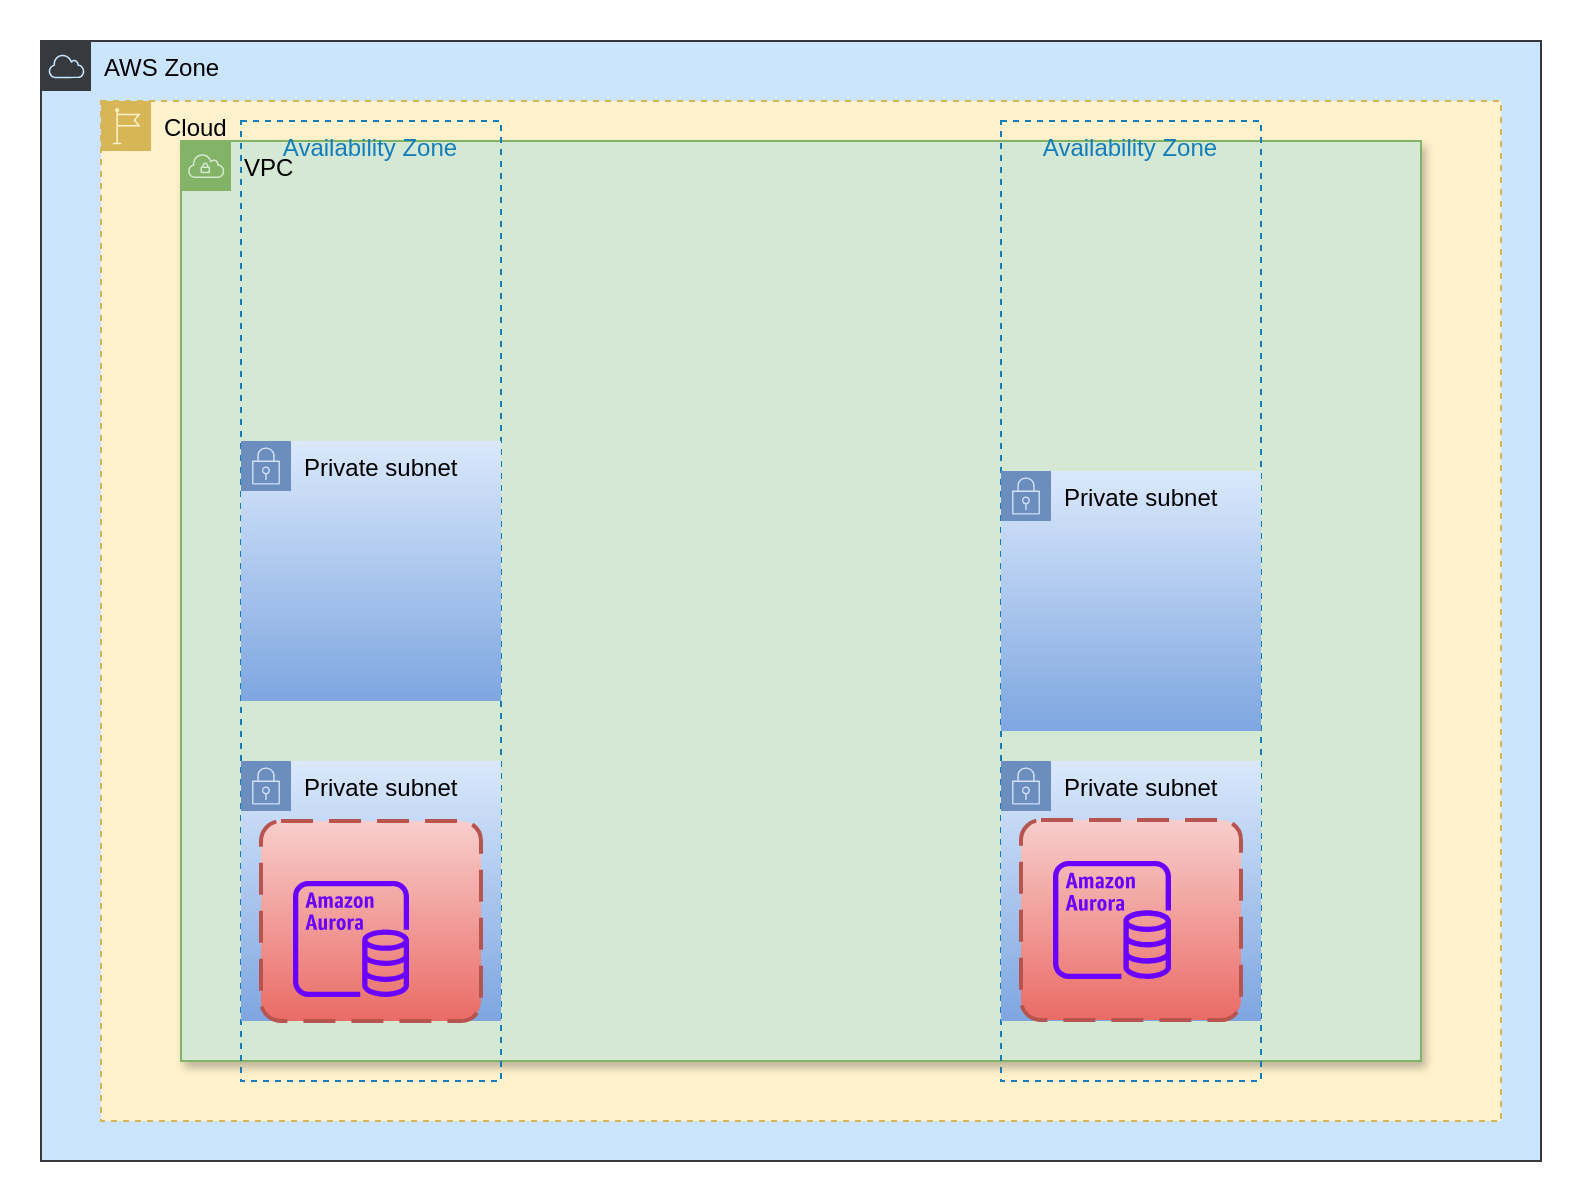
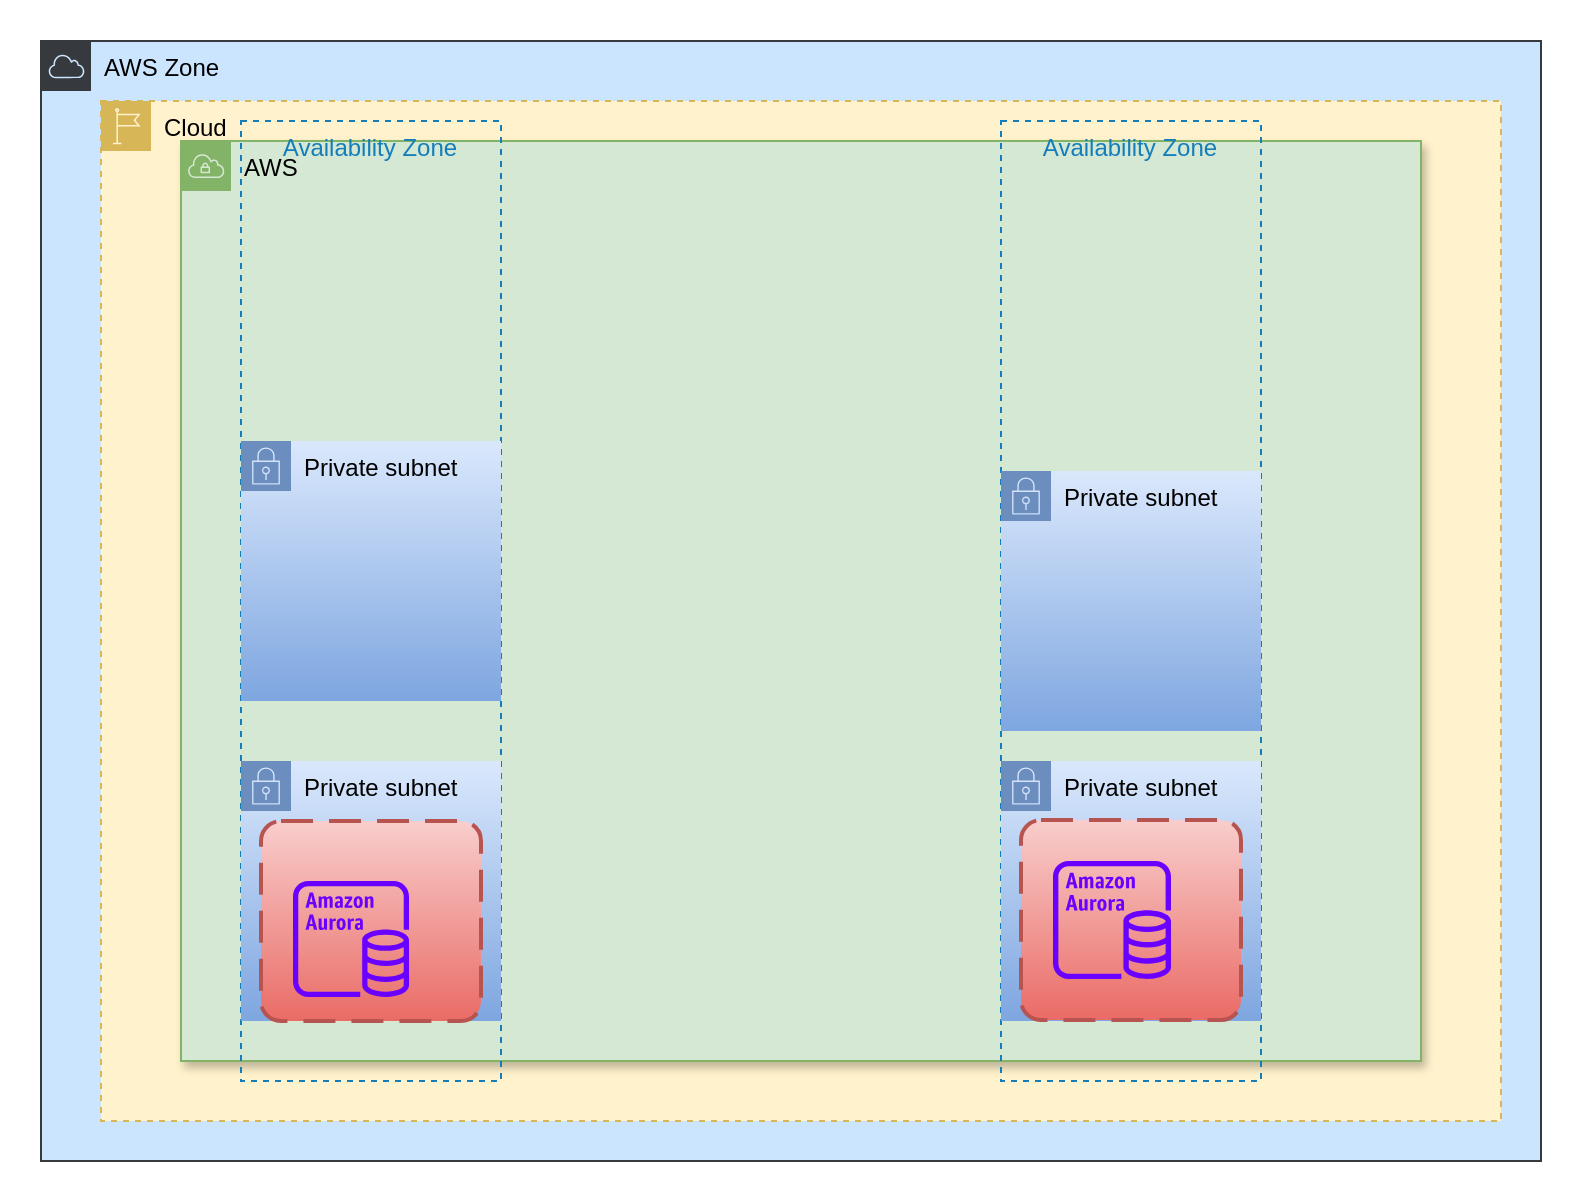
(265, 169) -> (265, 169)
